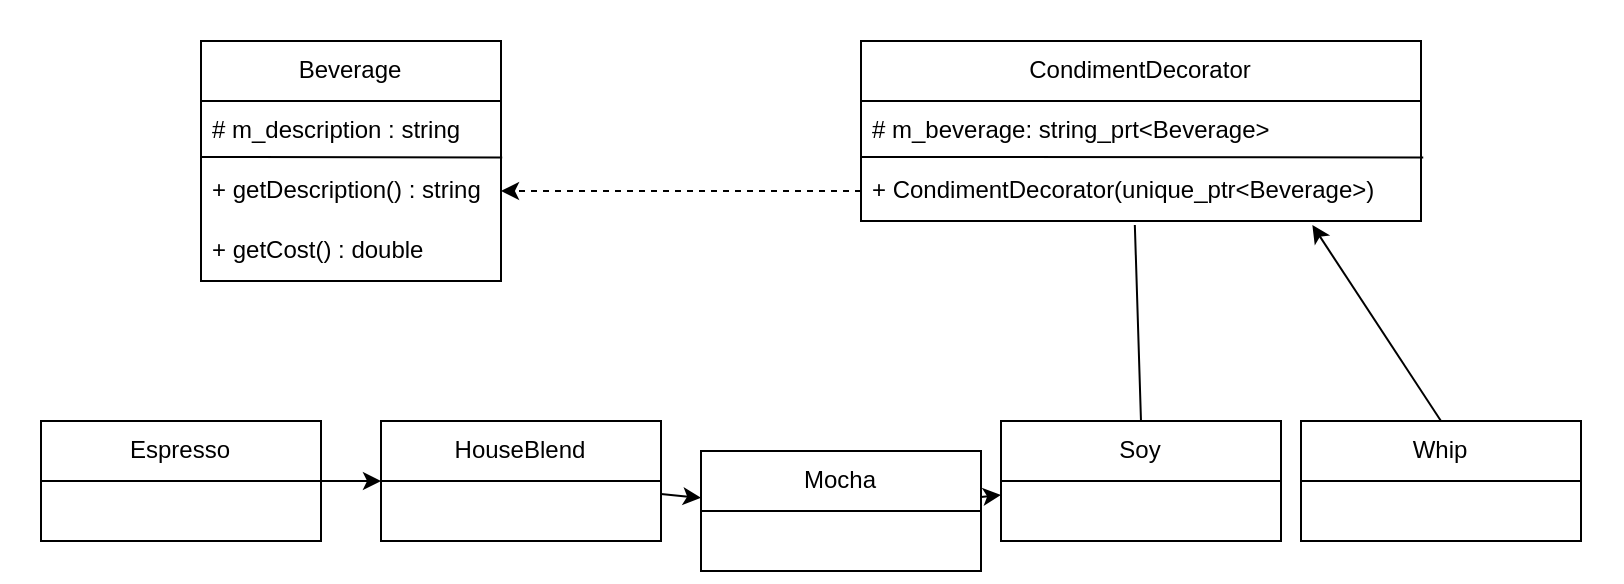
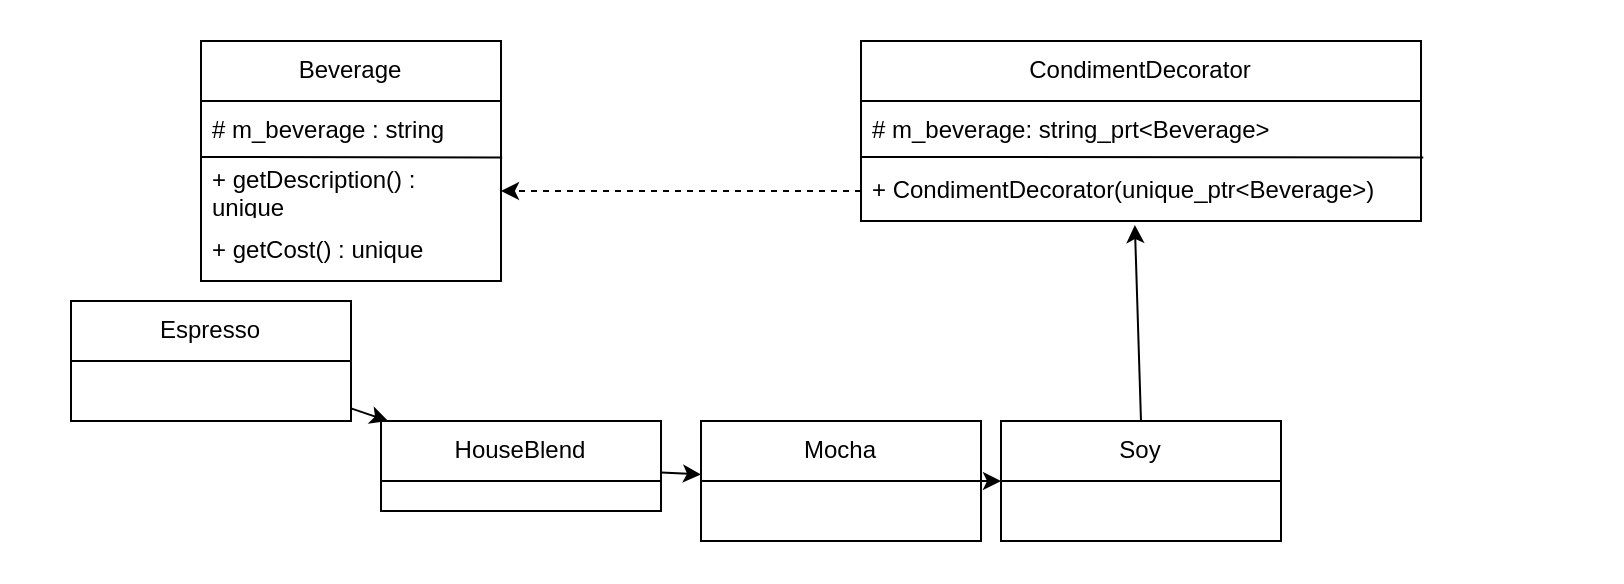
(352, 131) -> (339, 131)
(353, 191) -> (353, 191)
(1135, 233) -> (1135, 240)
(332, 251) -> (332, 251)
(1380, 329) -> none
(181, 481) -> (211, 361)
(521, 481) -> (521, 466)
(1441, 481) -> none
(841, 511) -> (841, 481)
